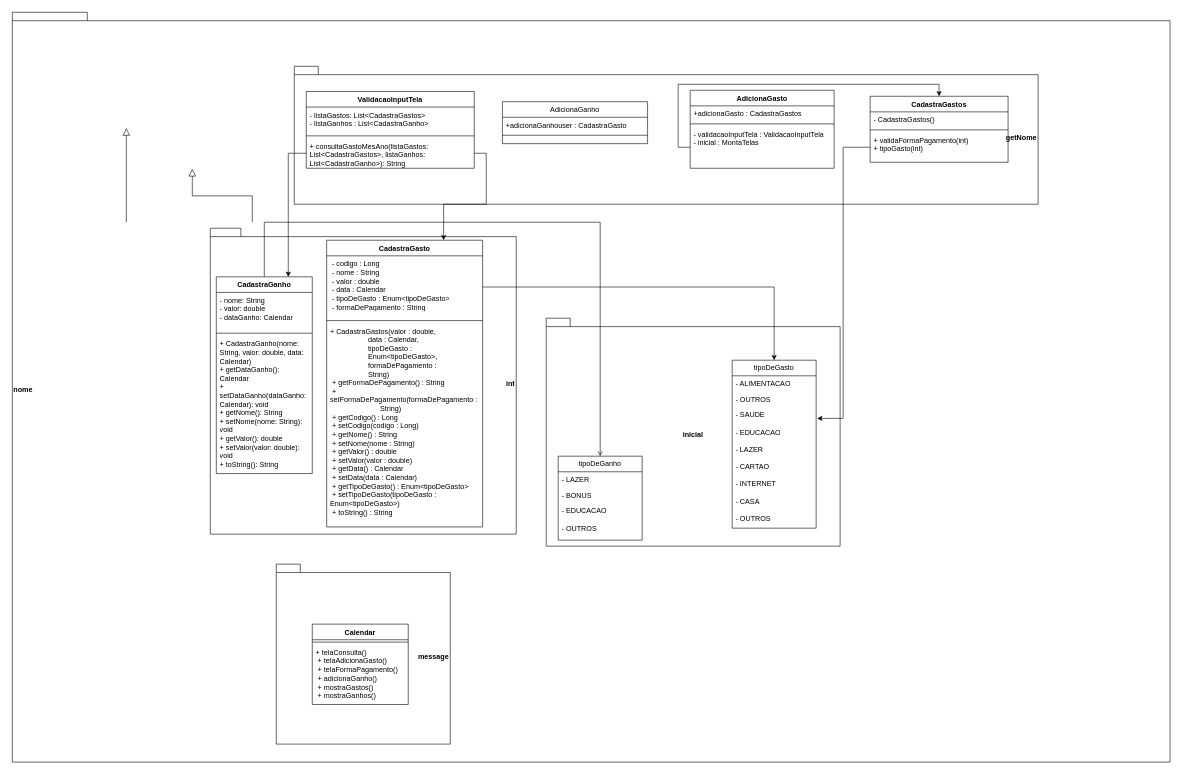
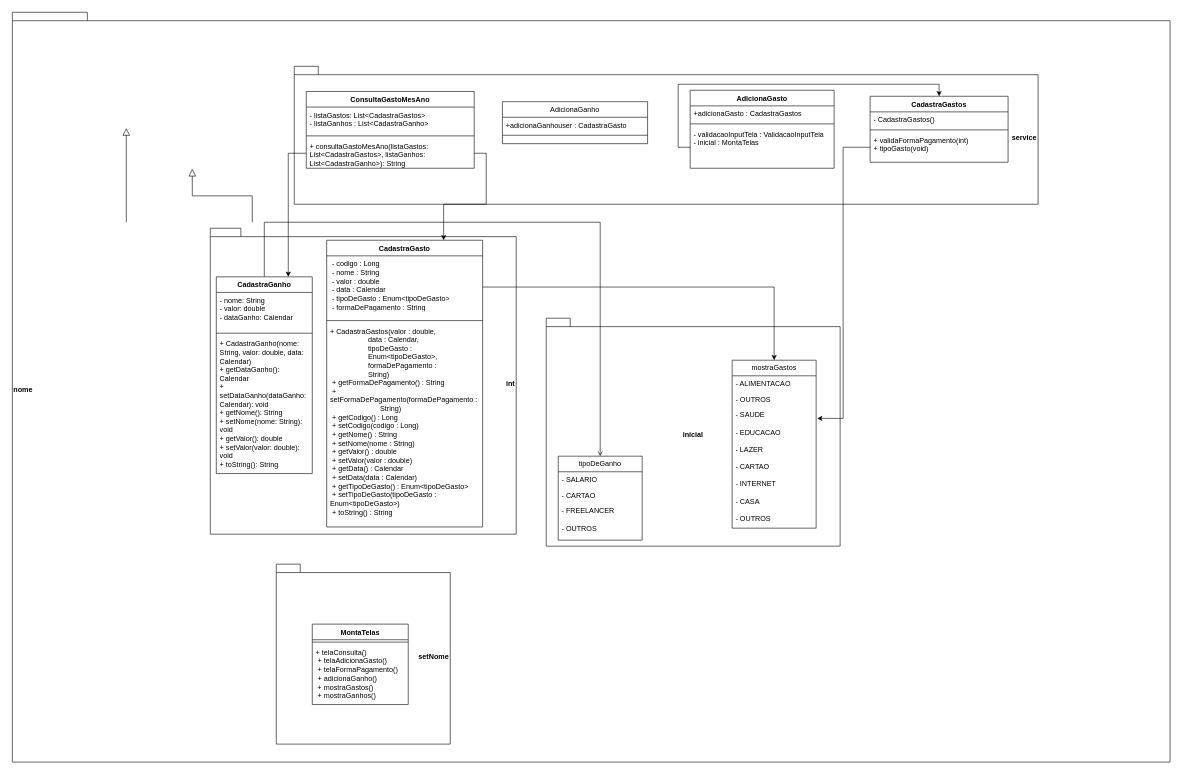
(390, 100) -> (390, 100)
(1023, 138) -> (1024, 138)
(925, 145) -> (925, 145)
(774, 368) -> (774, 368)
(575, 480) -> (579, 480)
(575, 496) -> (577, 496)
(581, 516) -> (585, 516)
(360, 633) -> (360, 633)
(435, 657) -> (435, 657)
